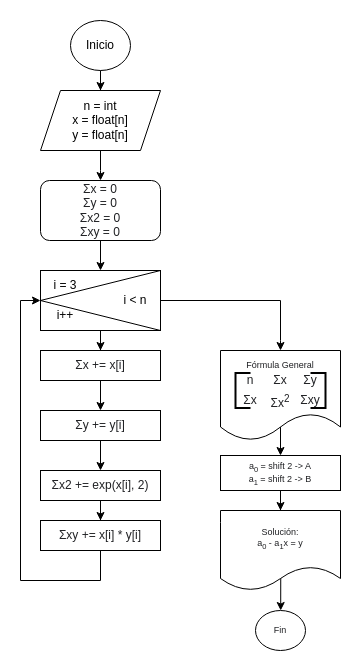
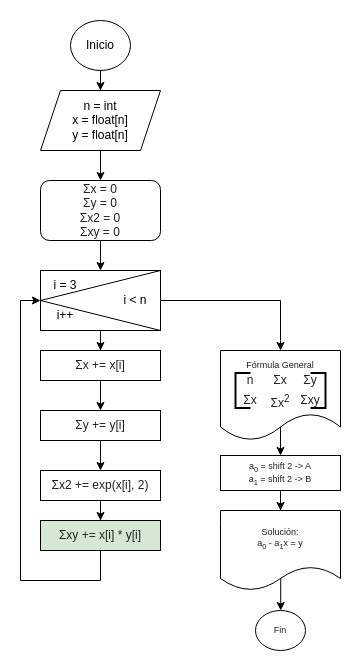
(101, 536) -> (101, 536)
